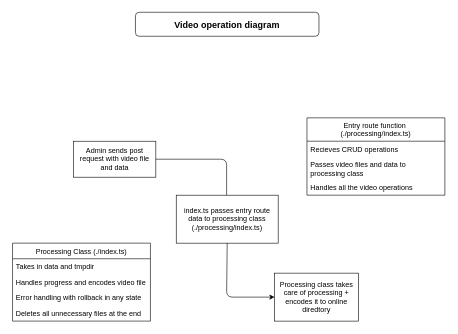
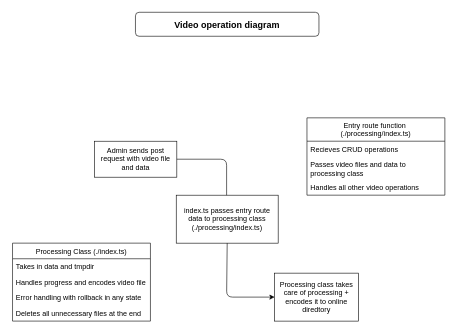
(115, 159) -> (136, 159)
(366, 188) -> (370, 188)
